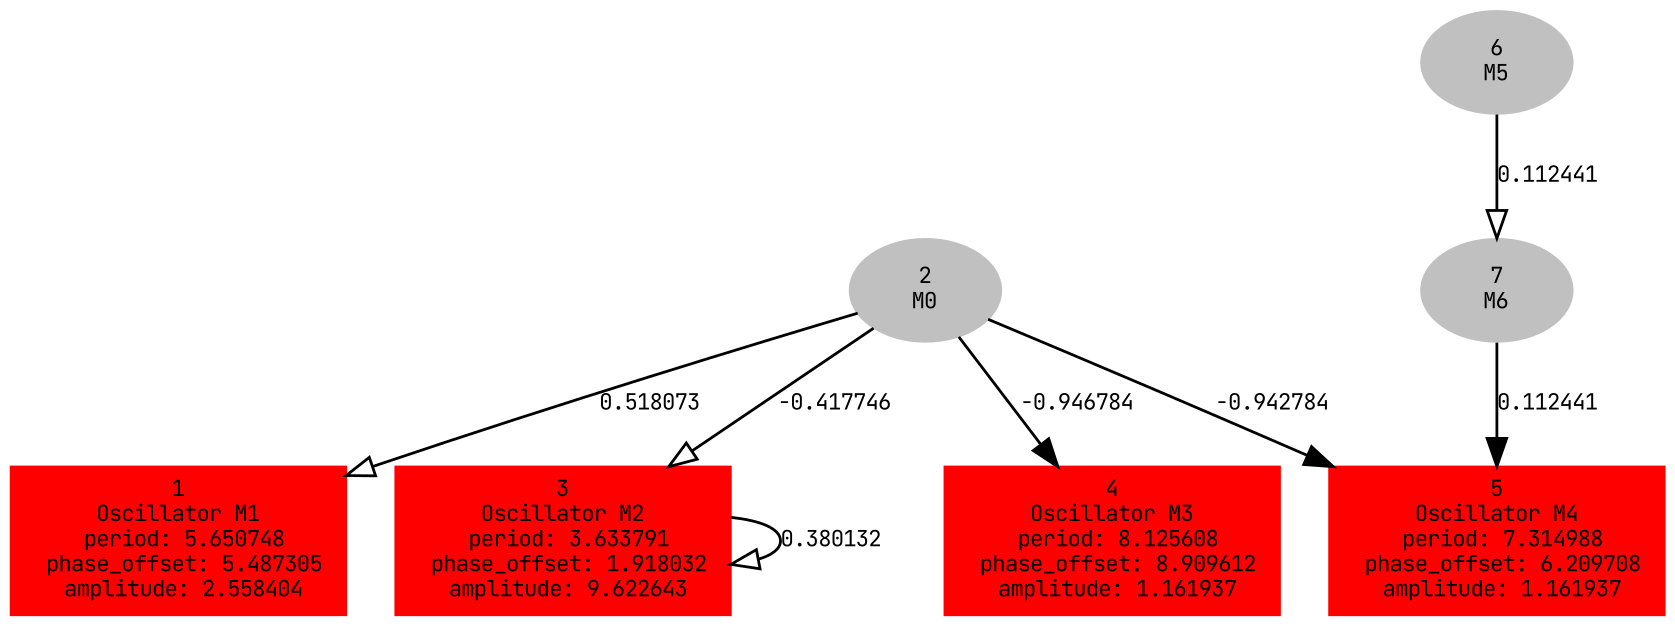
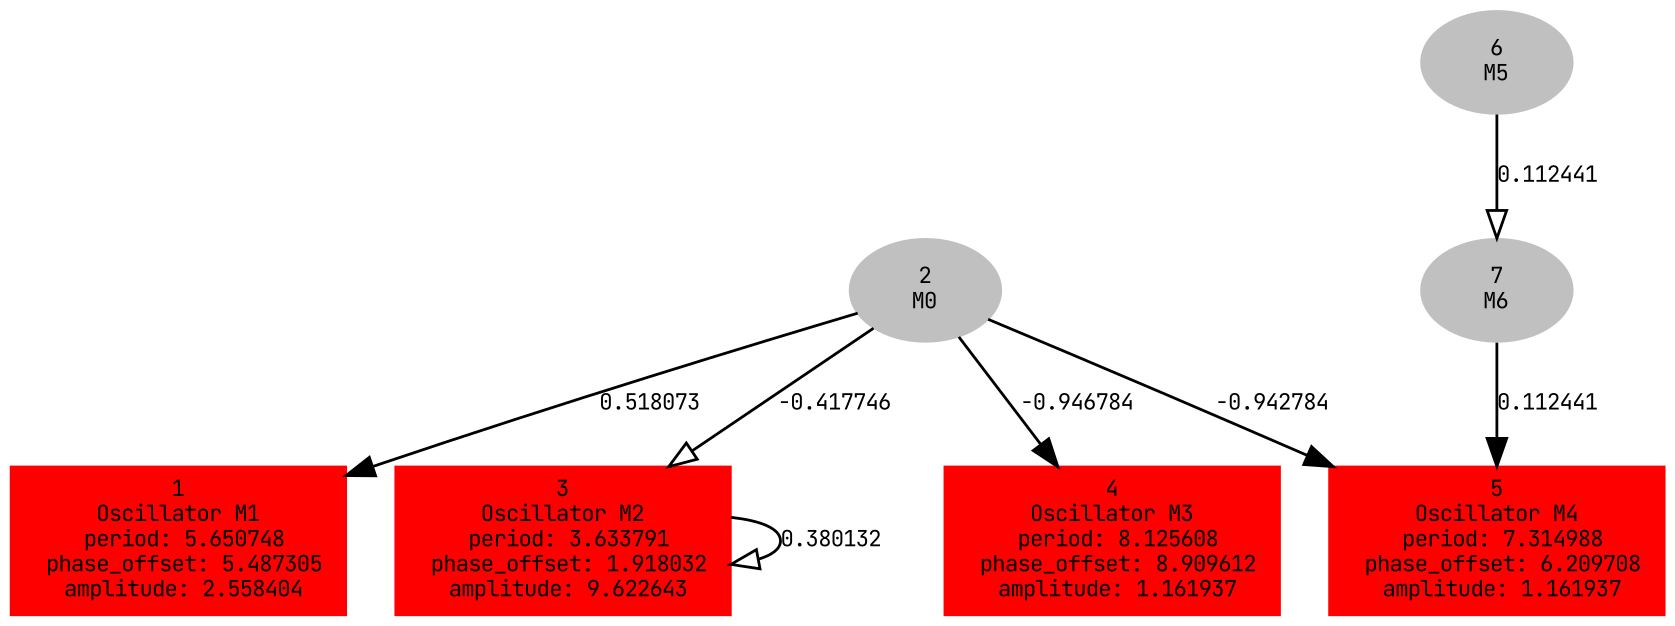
(615, 388) -> (615, 388)
